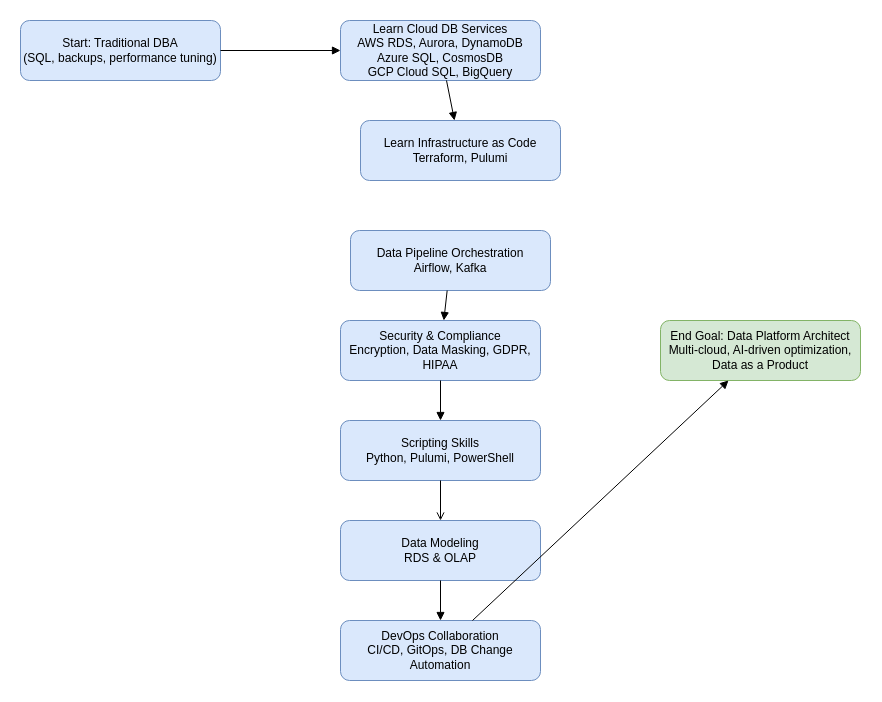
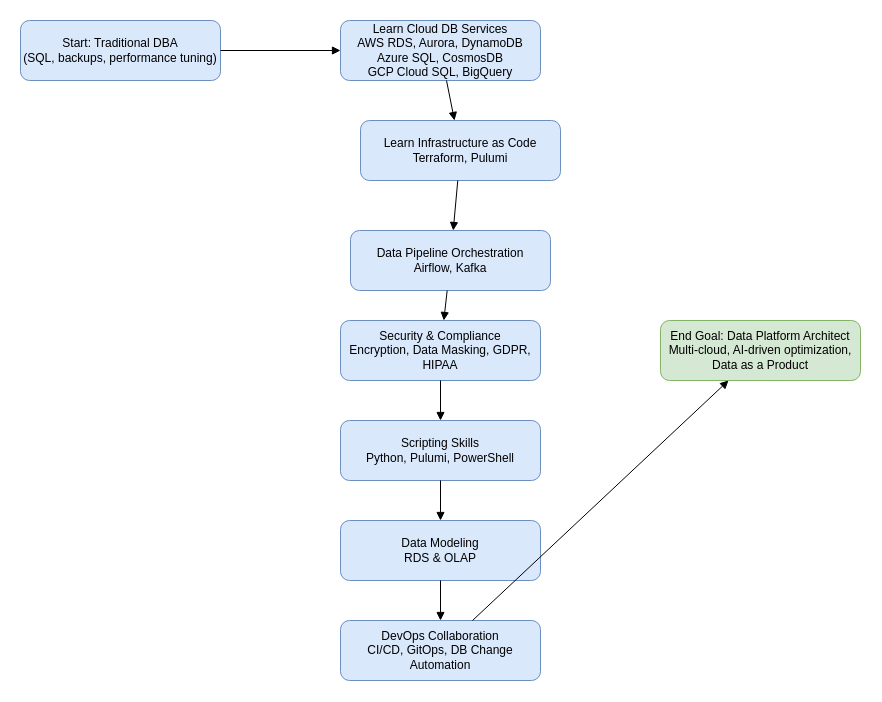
none -> (456, 201)
(441, 513) -> (441, 511)
